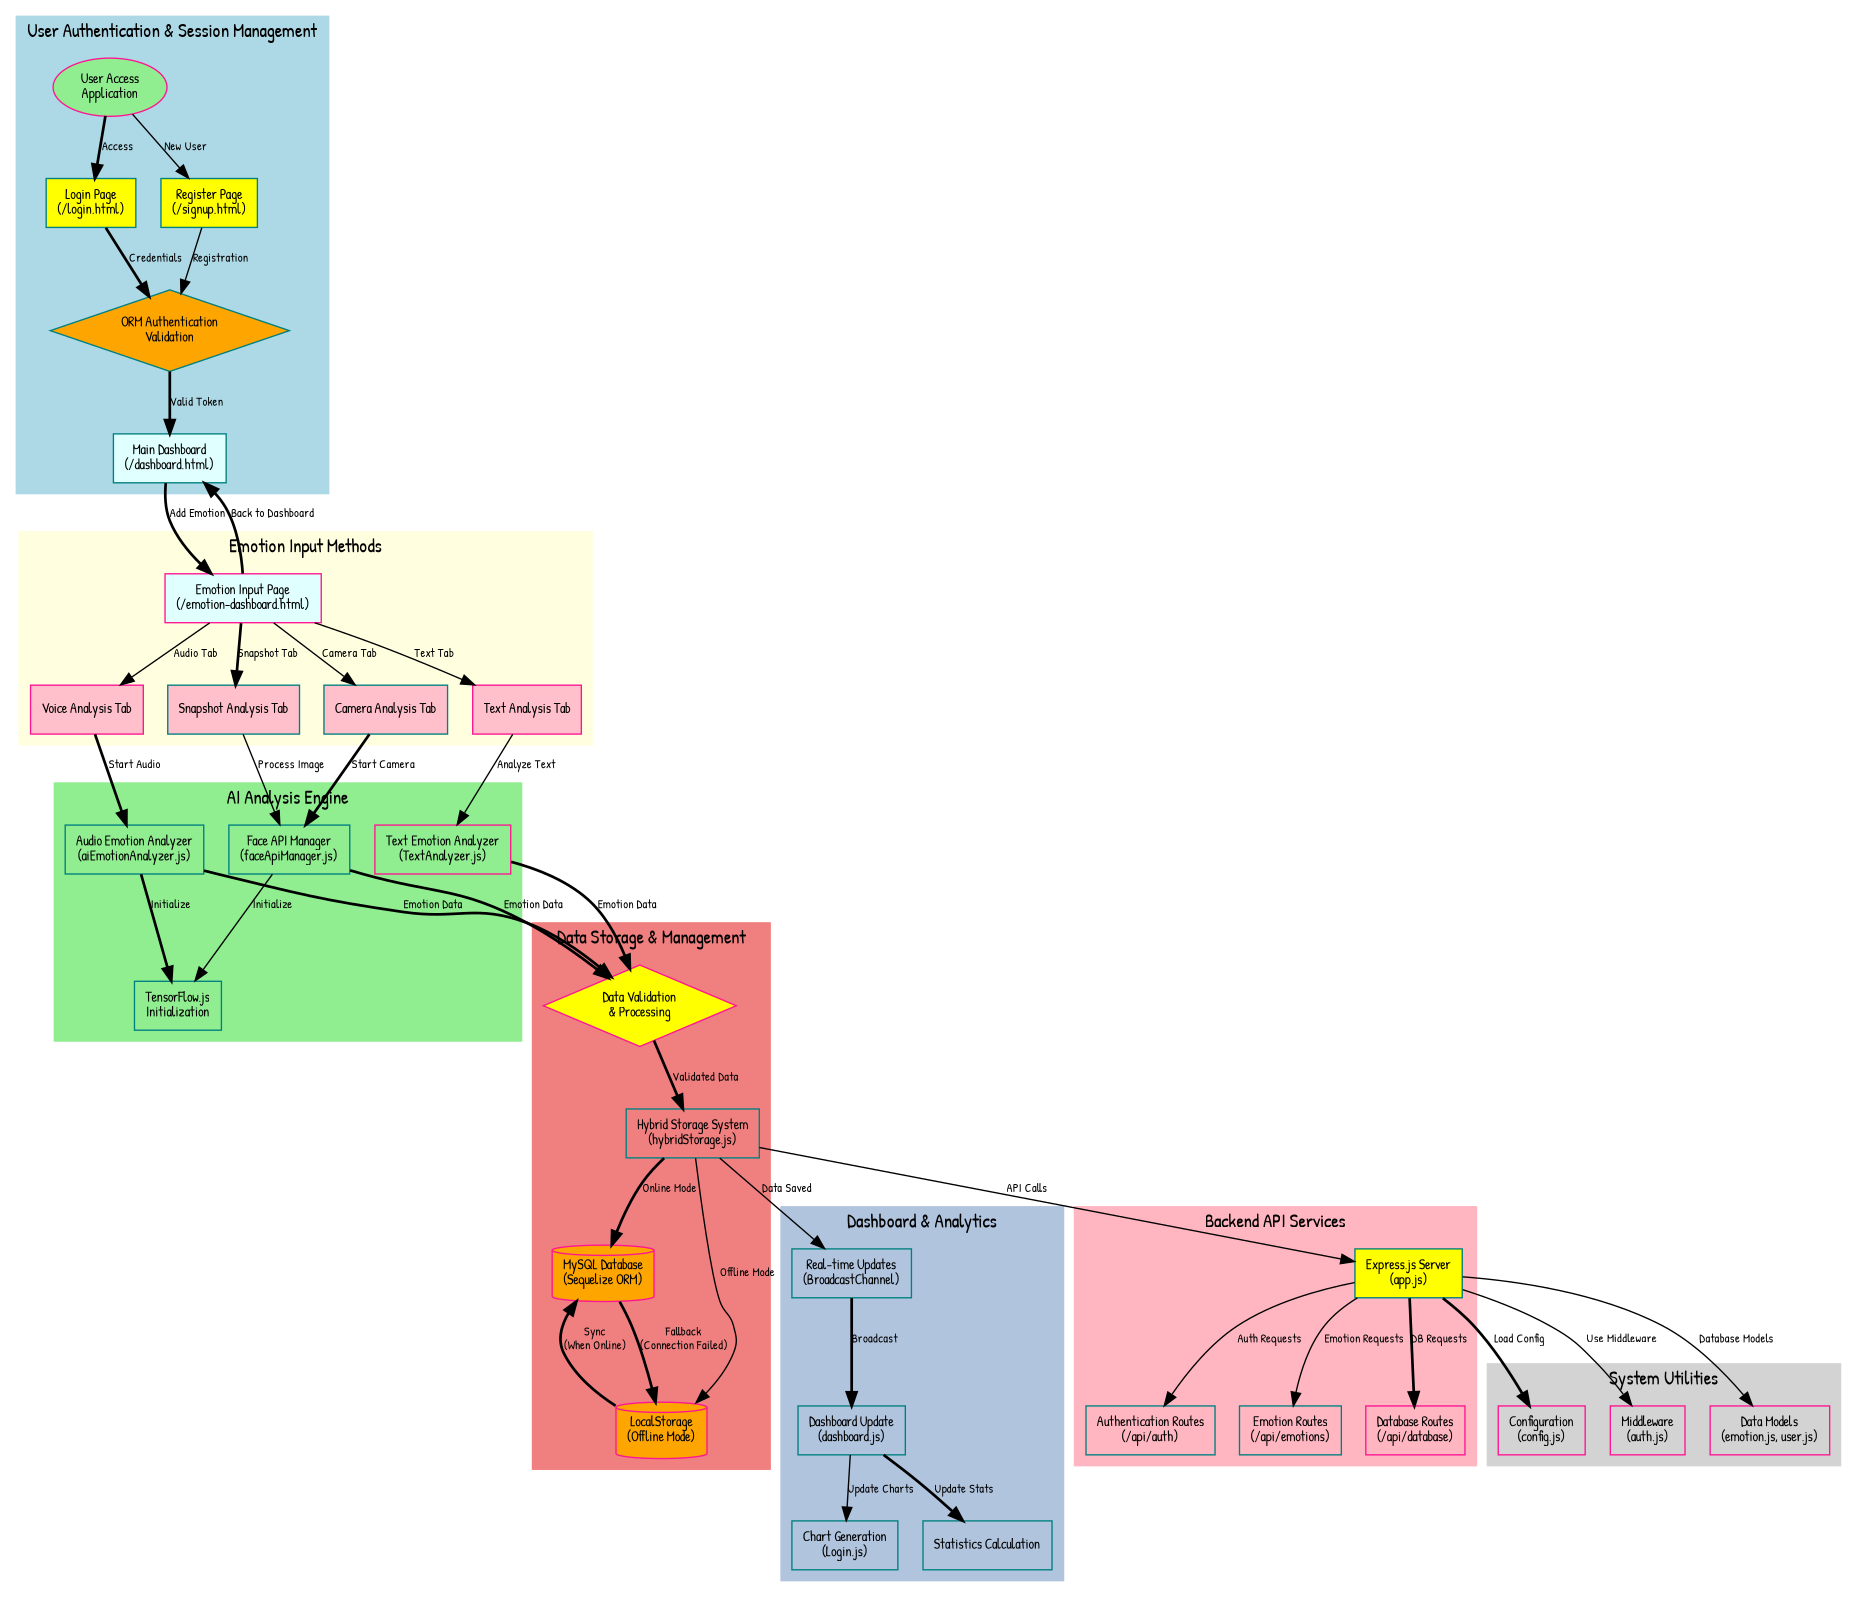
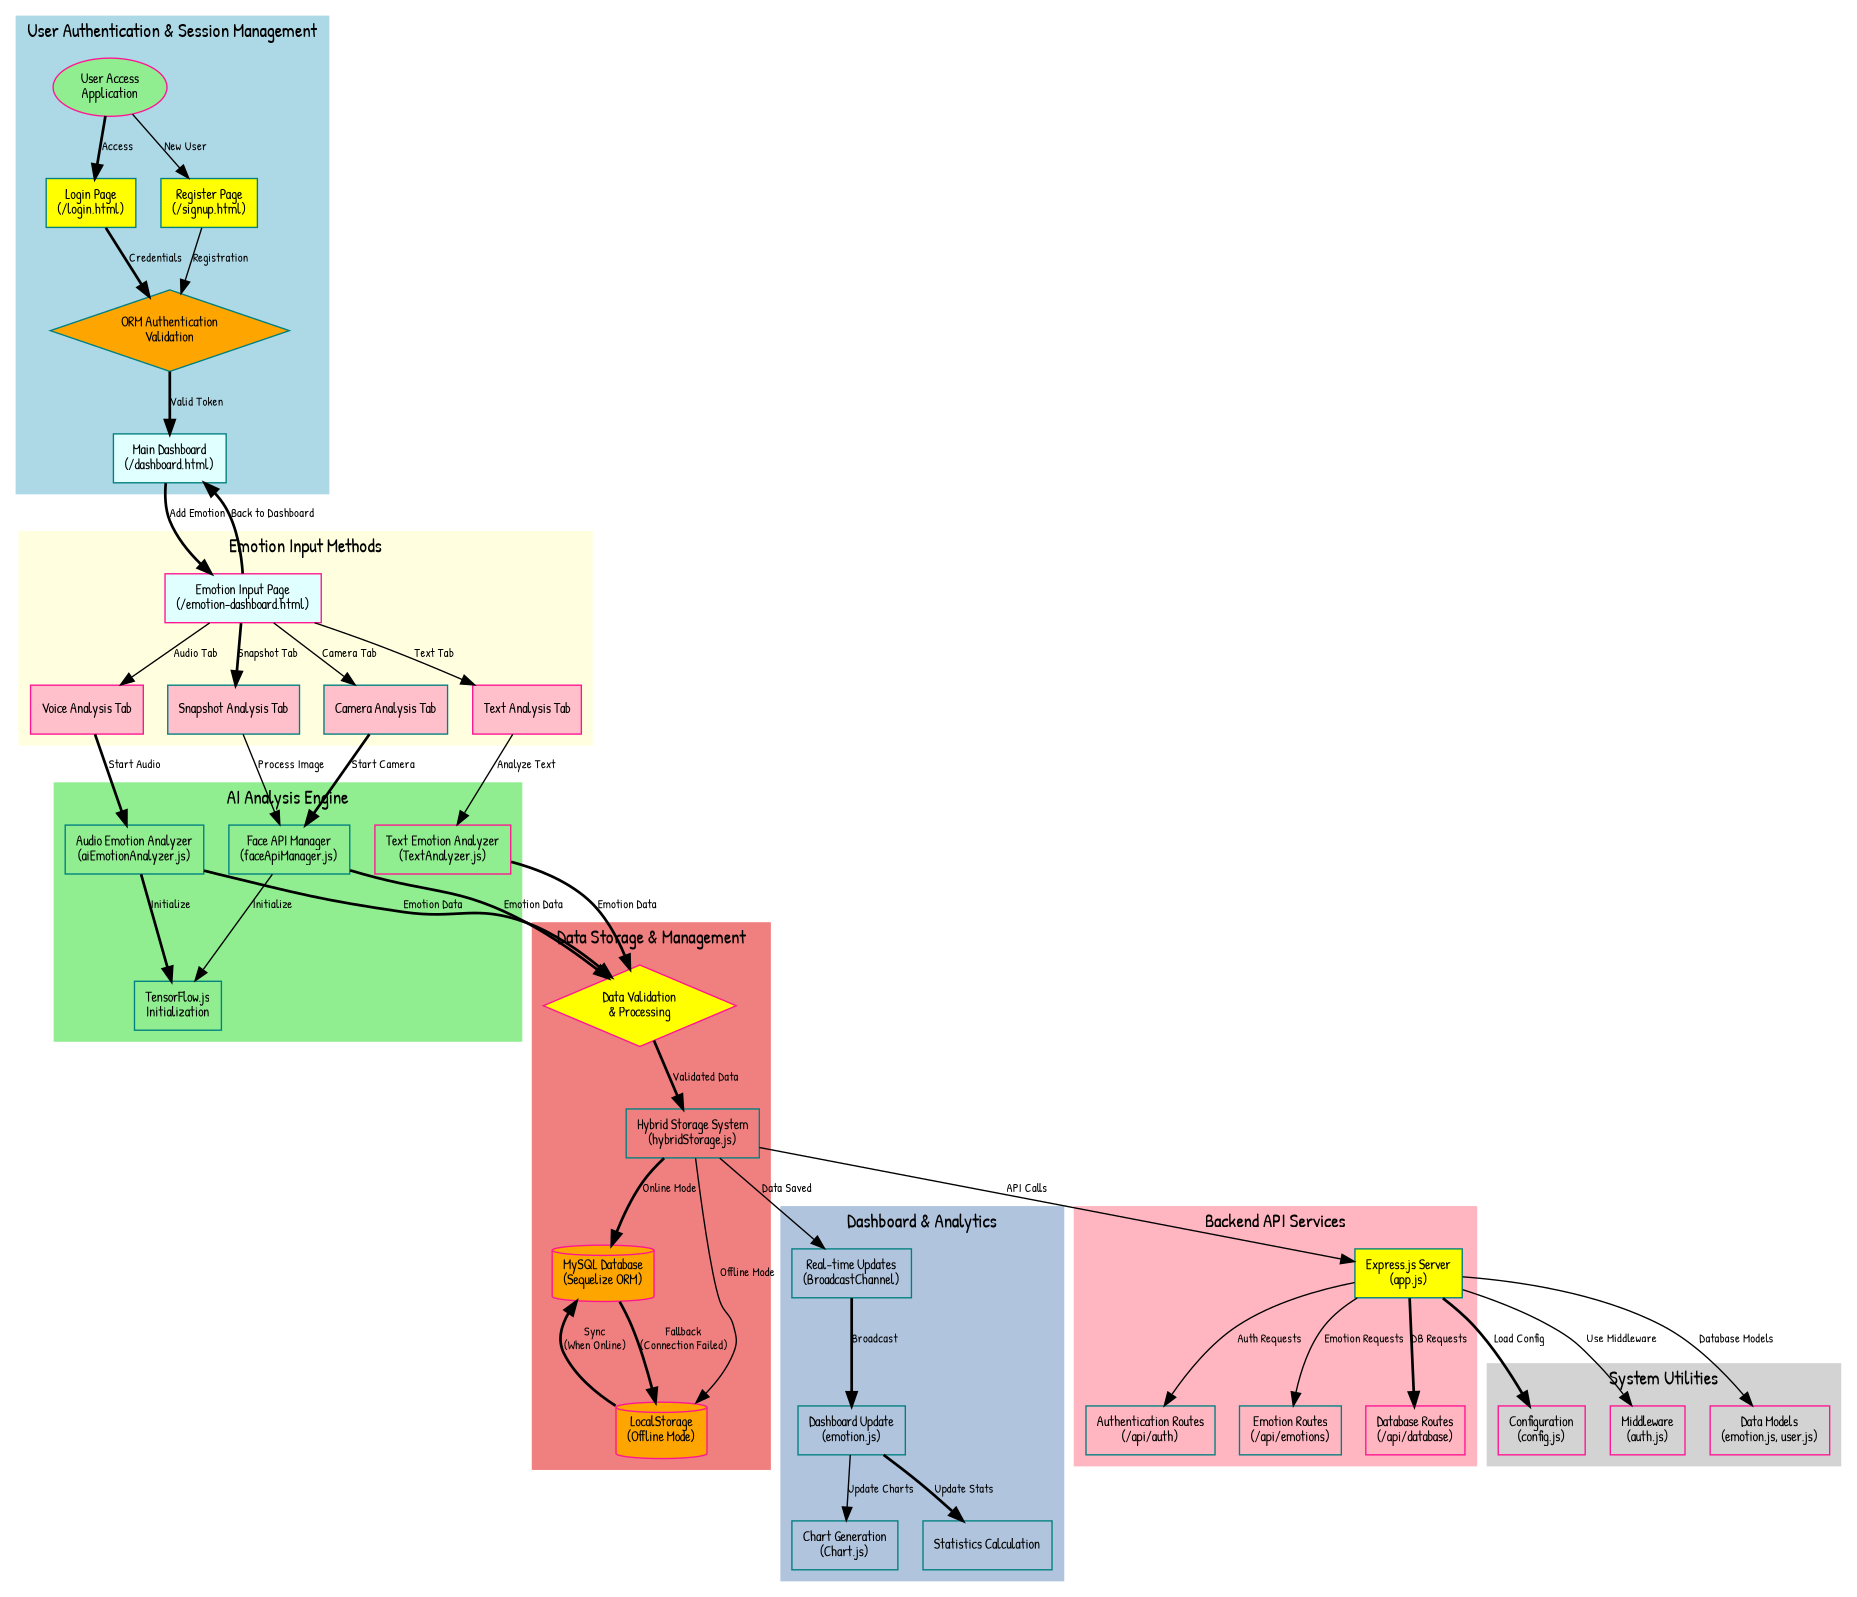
(852, 1430) -> (852, 1430)
(845, 1545) -> (845, 1545)
